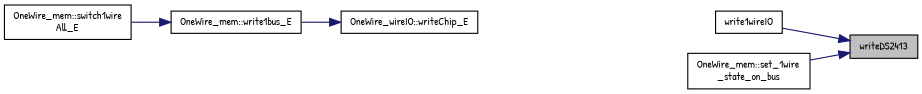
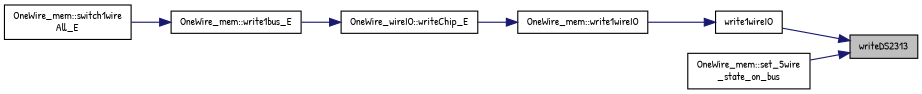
none -> (583, 22)
(884, 47) -> (884, 47)
(749, 71) -> (749, 71)
